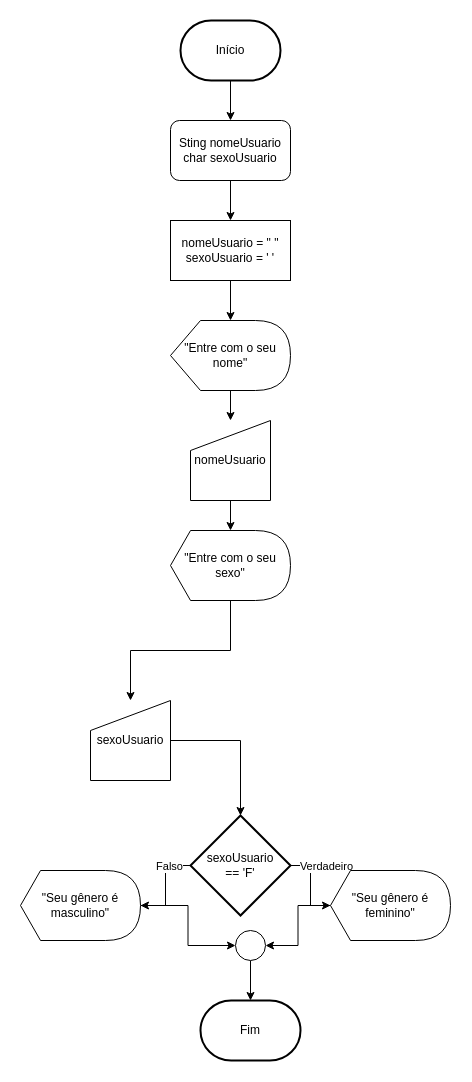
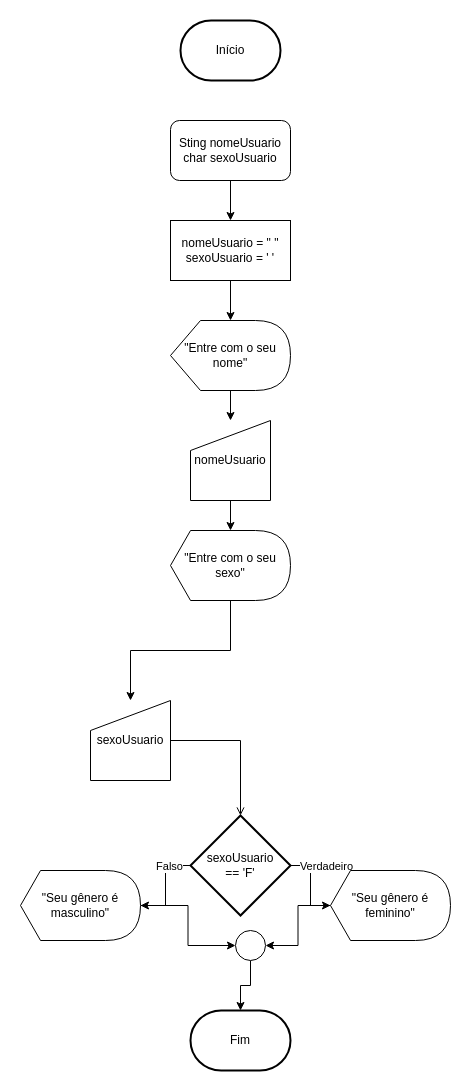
(231, 97) -> none
(241, 807) -> (241, 809)
(251, 1031) -> (241, 1041)
